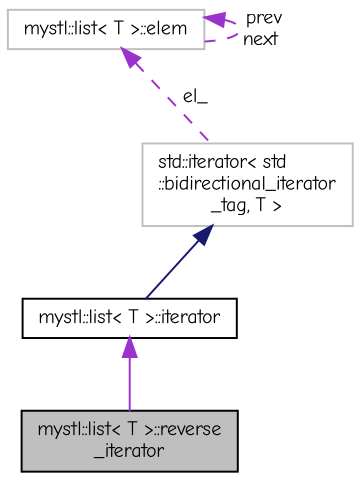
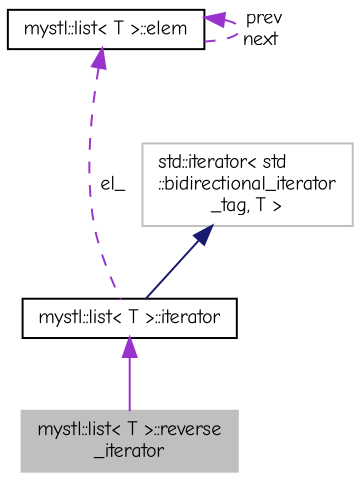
(106, 29) -> (106, 29)
(173, 103) -> (90, 186)
(130, 441) -> (130, 441)
